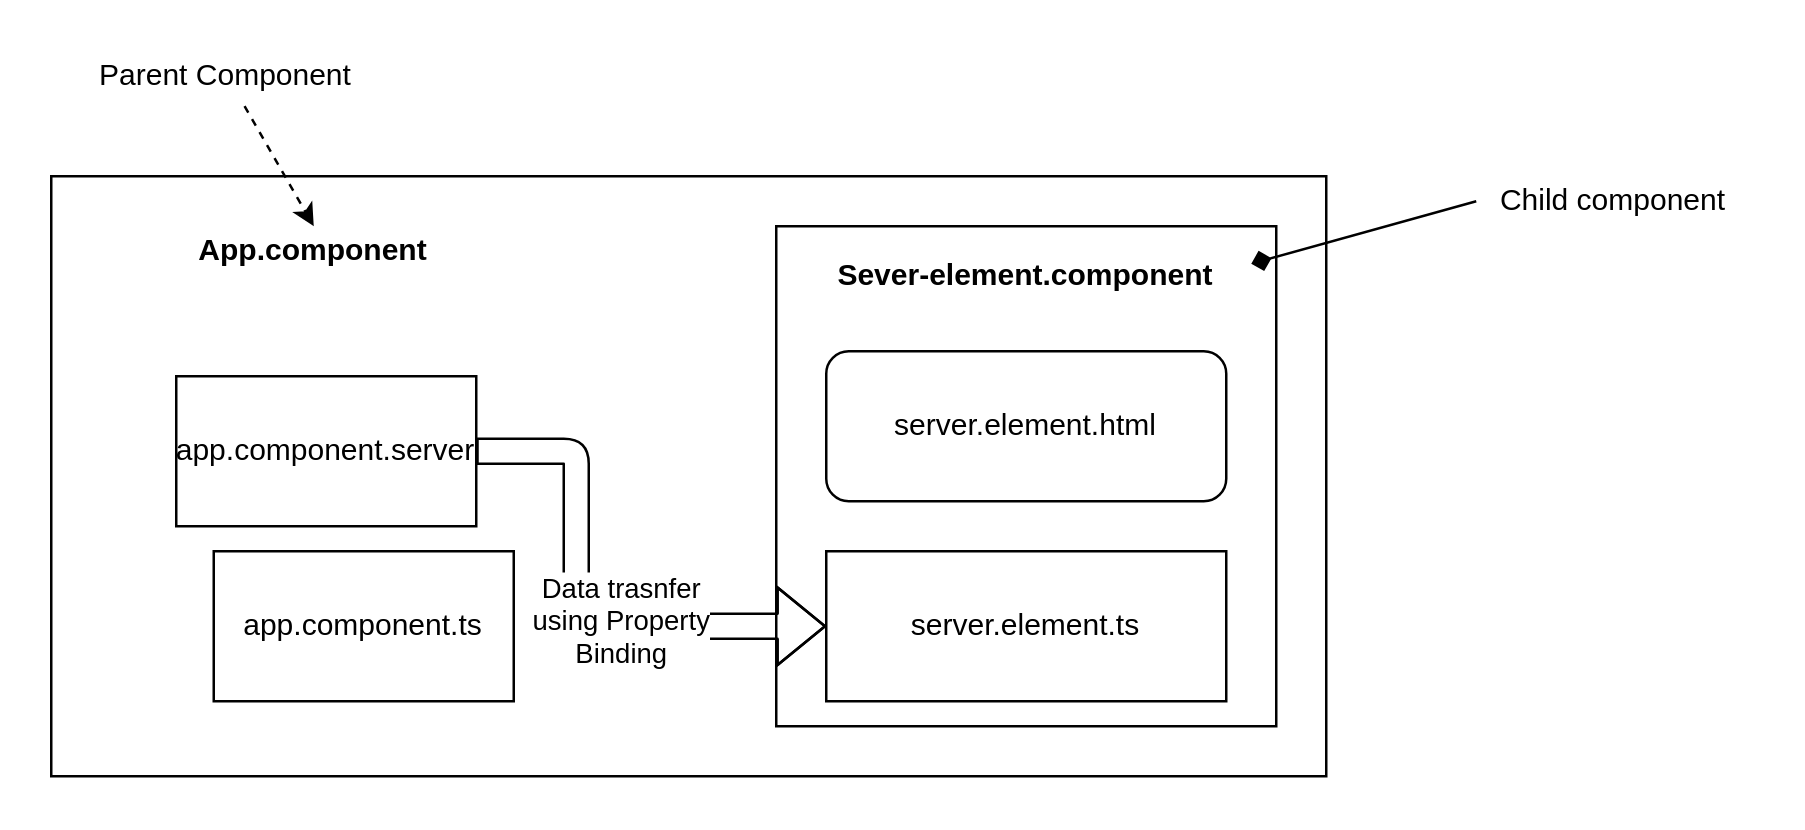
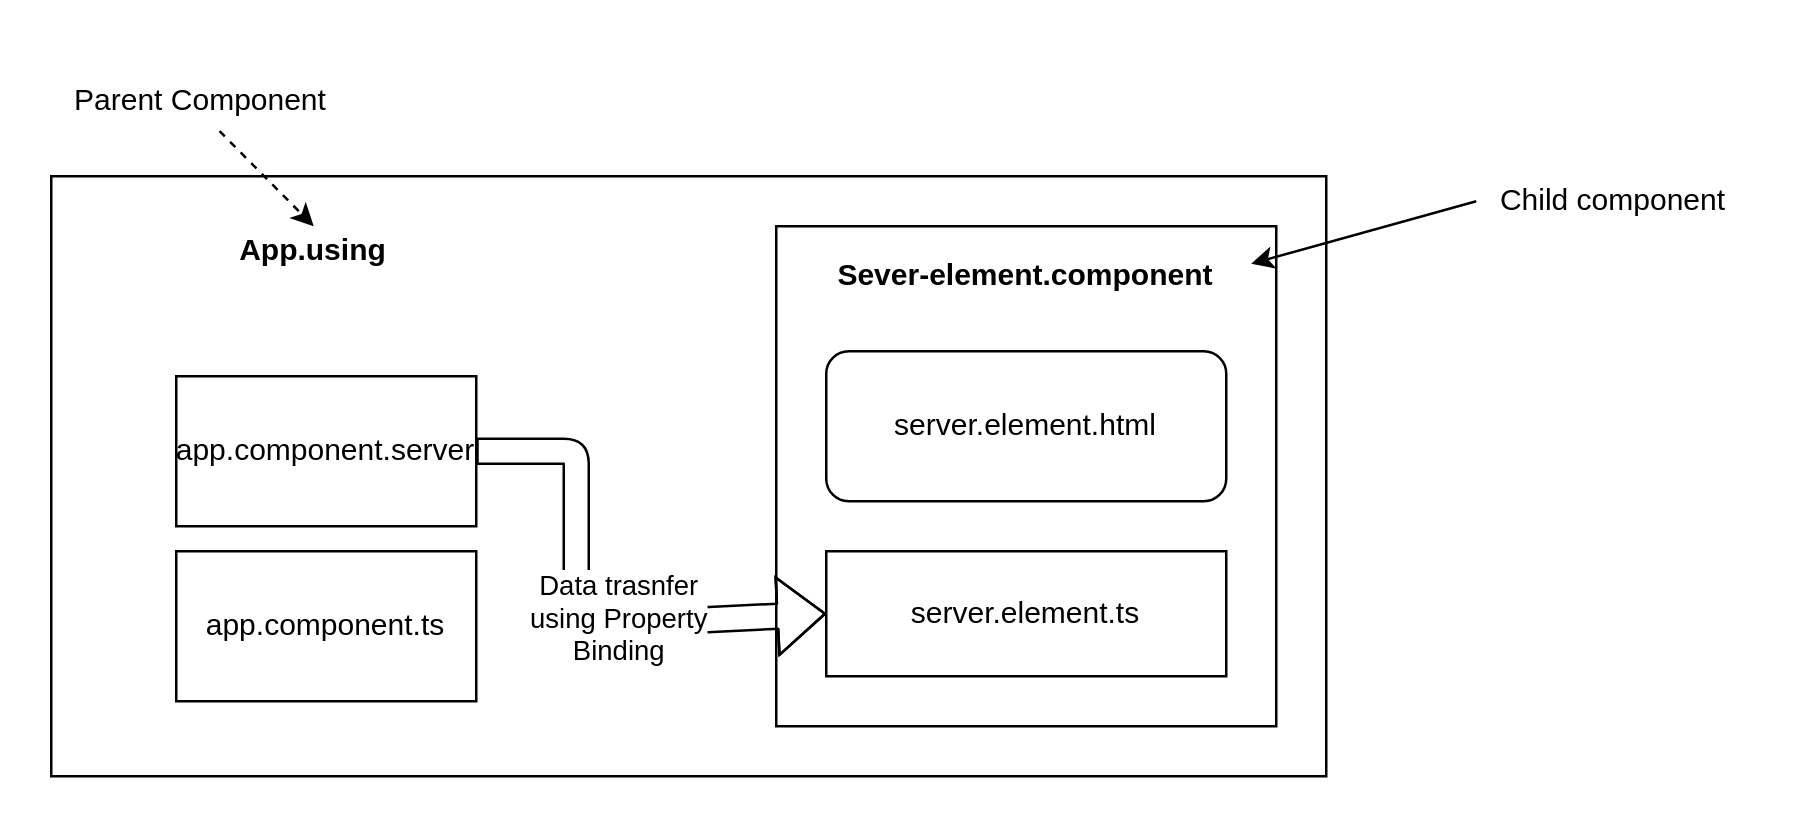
(226, 76) -> (201, 101)
(314, 251) -> (314, 251)
(1271, 258) -> (1269, 259)
(364, 626) -> (326, 626)
(1026, 626) -> (1026, 614)
